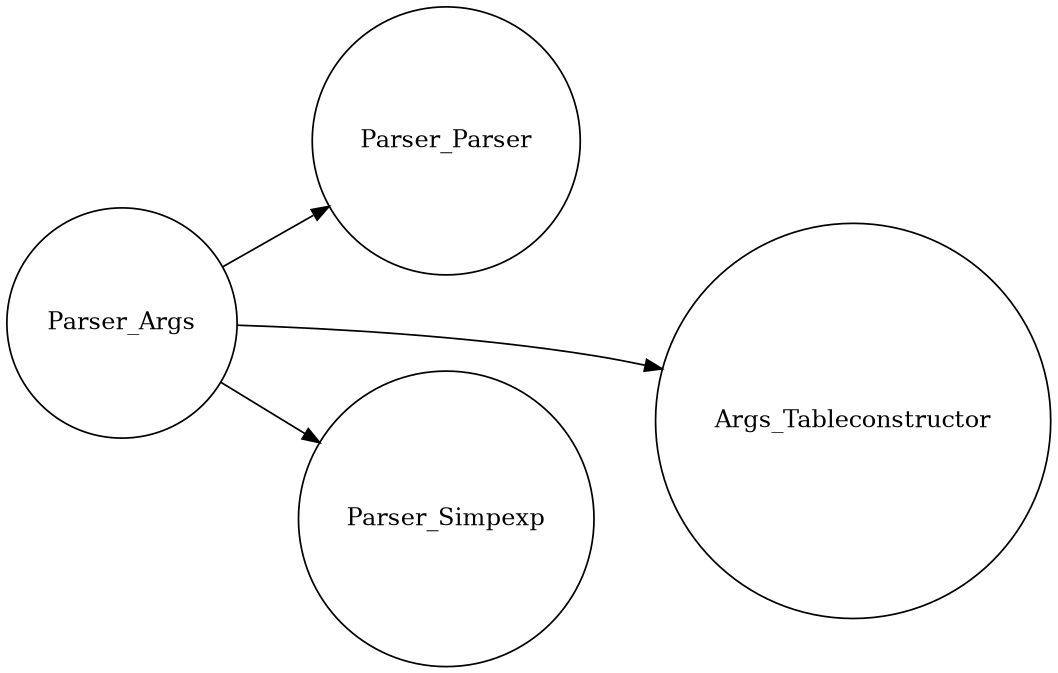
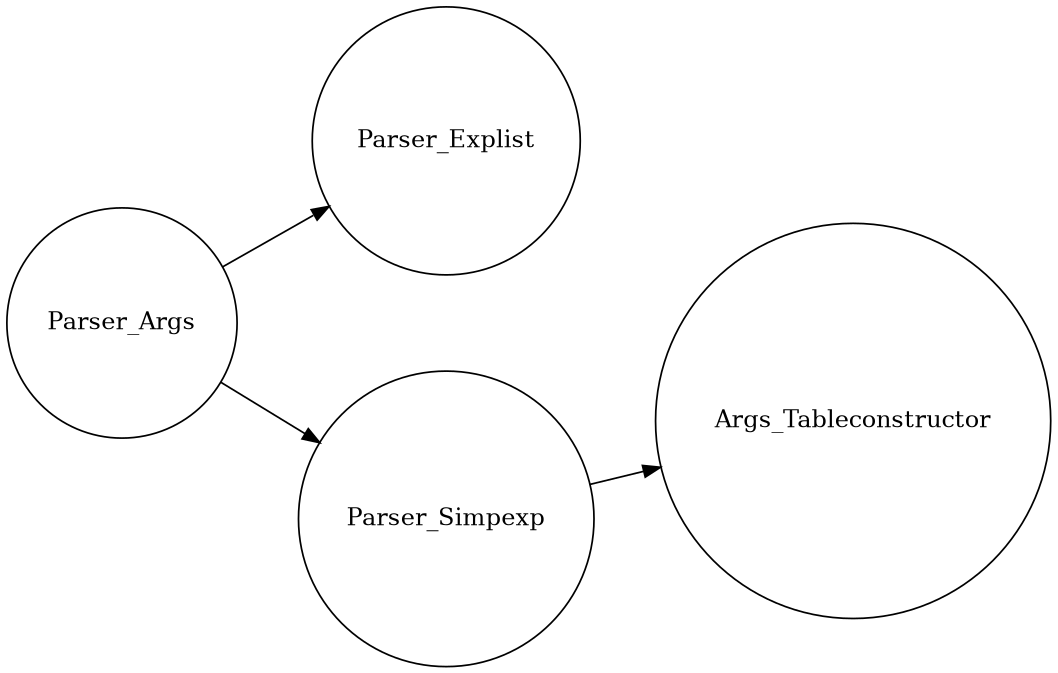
(446, 141) -> (446, 141)
(442, 337) -> (617, 478)
